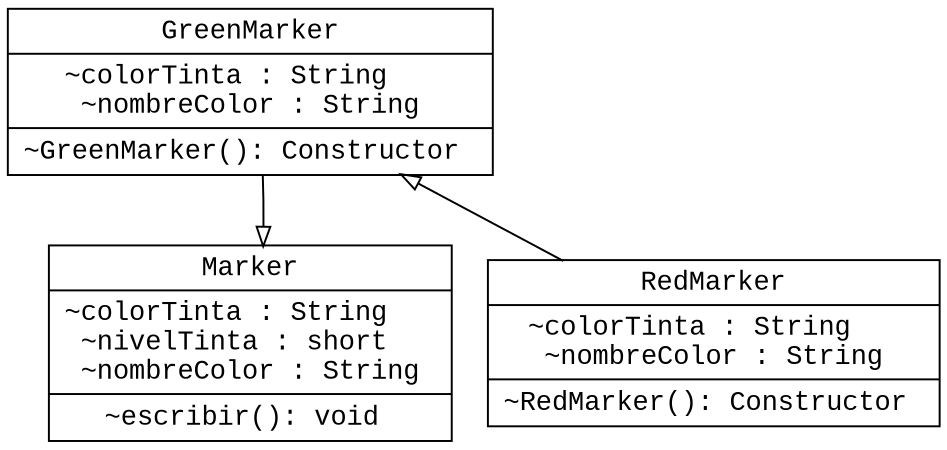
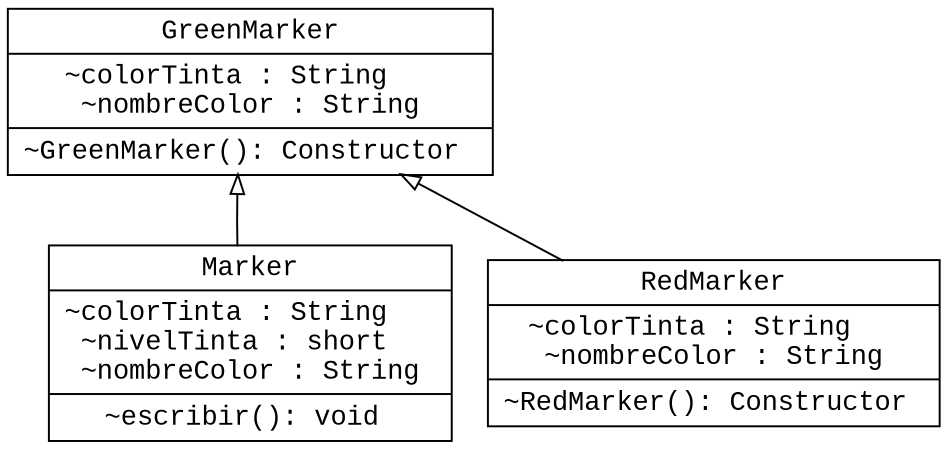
(263, 201) -> (237, 220)
